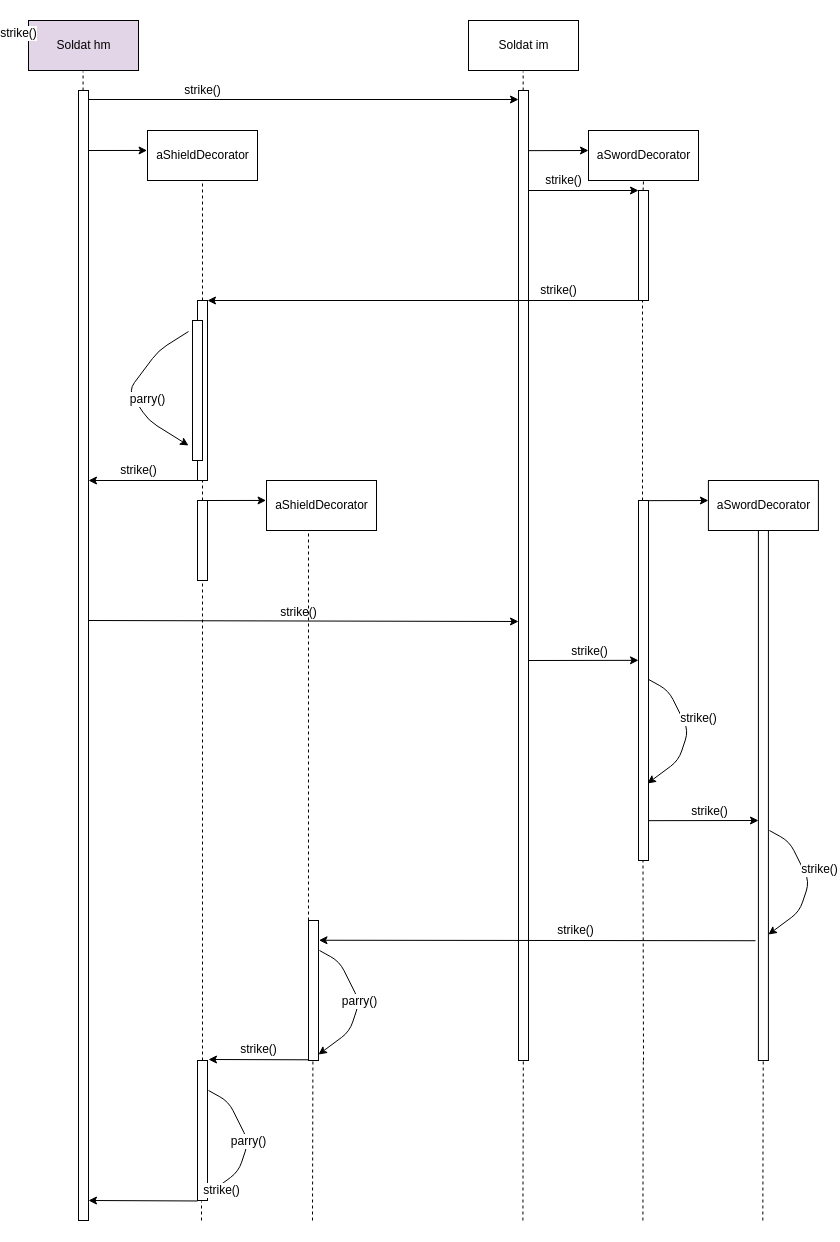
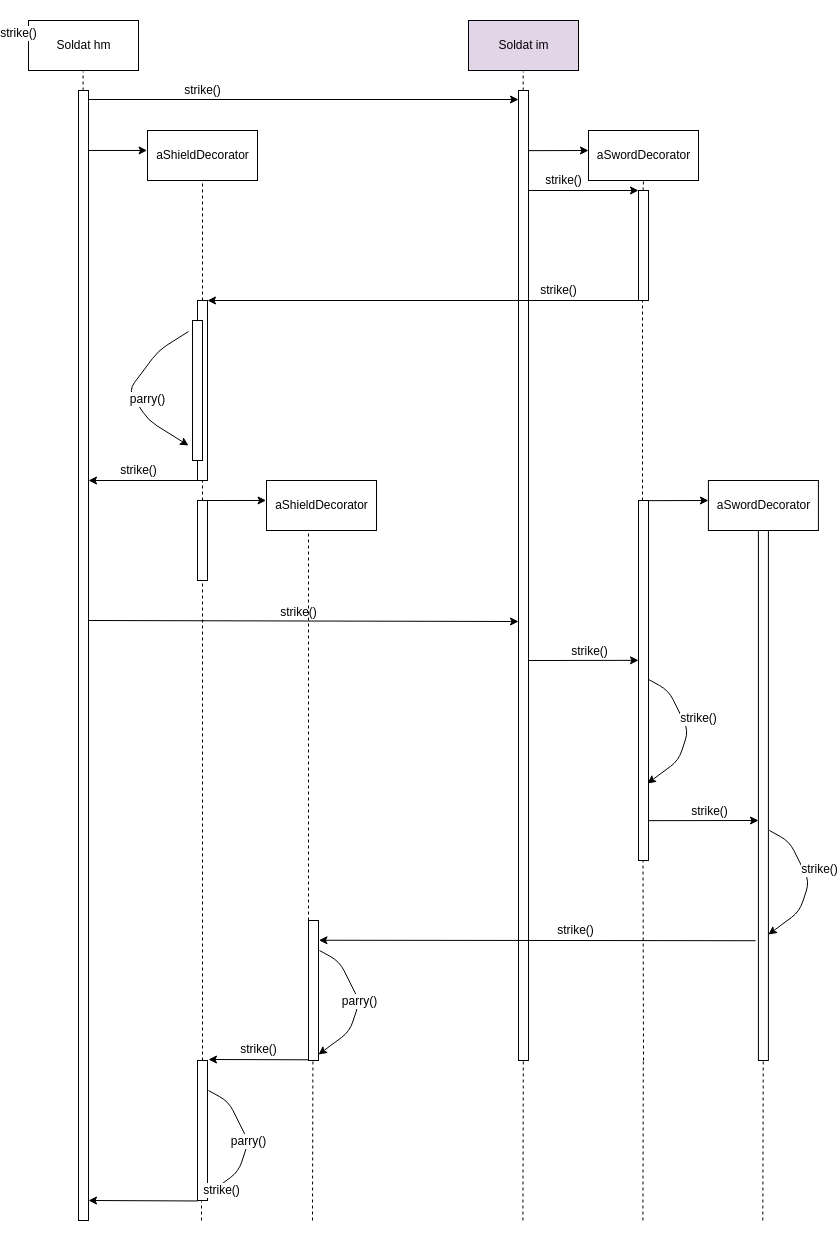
(84, 46) -> (84, 46)
(524, 46) -> (524, 46)
